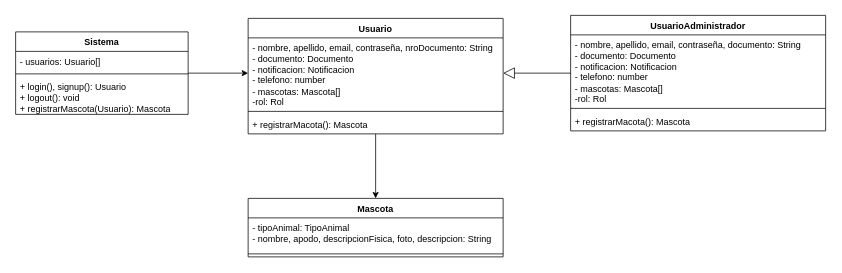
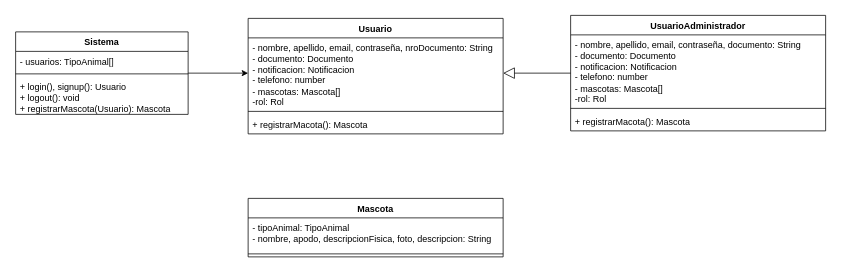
(67, 62) -> (72, 62)
(375, 164) -> none
